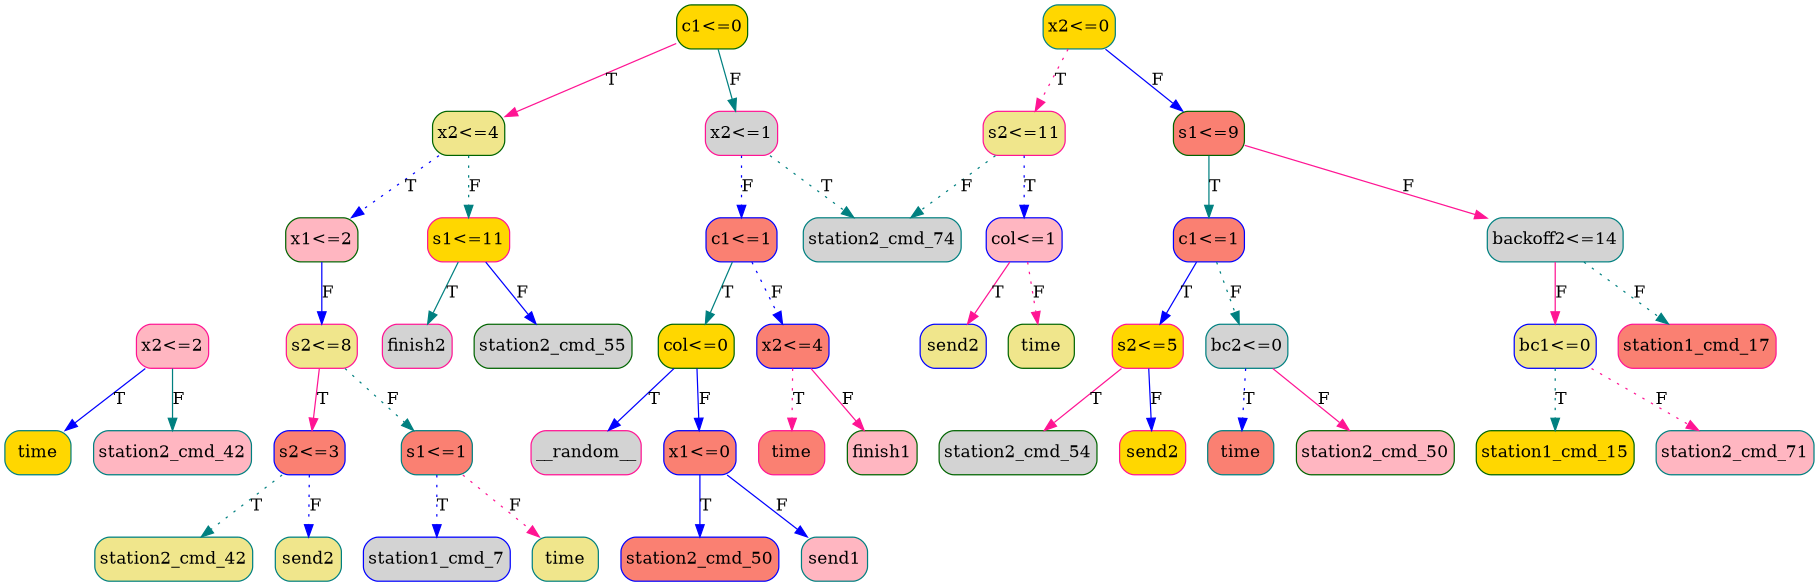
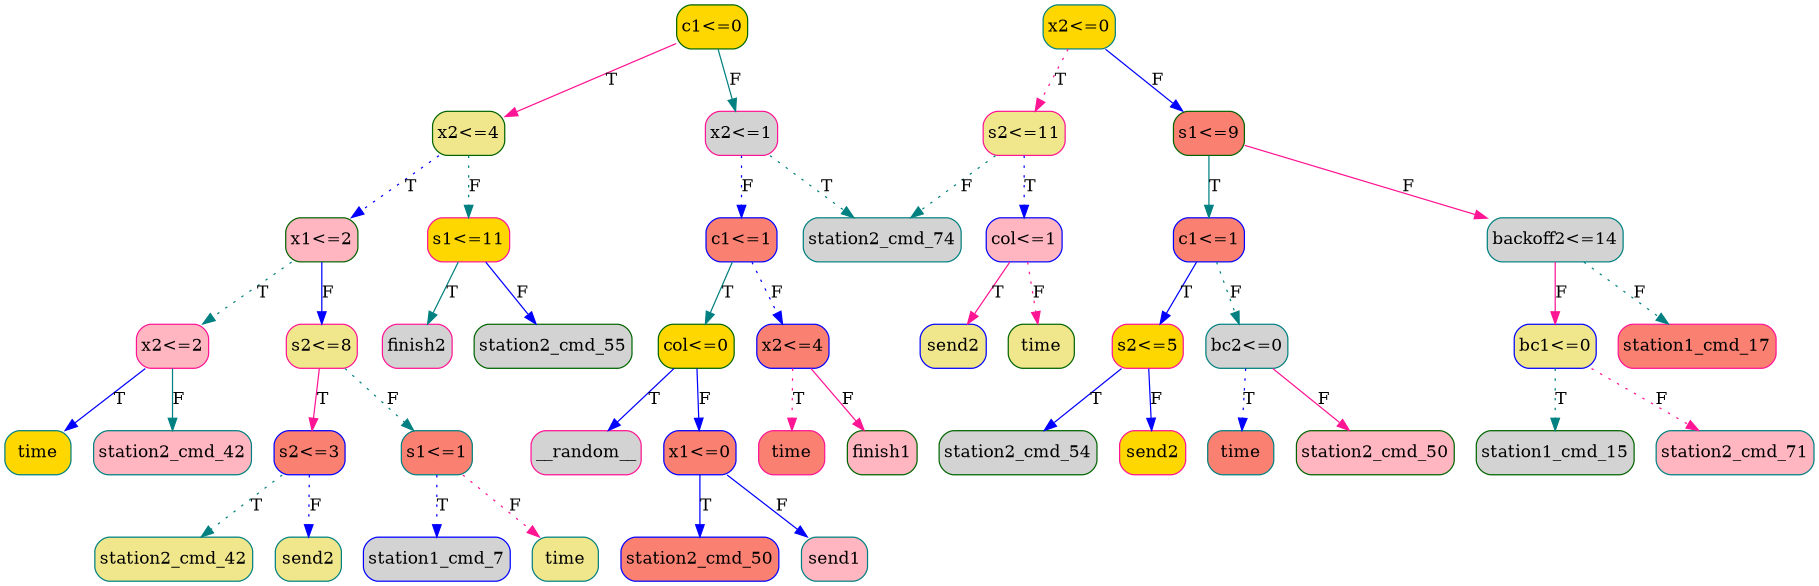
none -> (252, 290)
(1088, 396) -> (1088, 396)
(1555, 453) -> (1555, 453)
